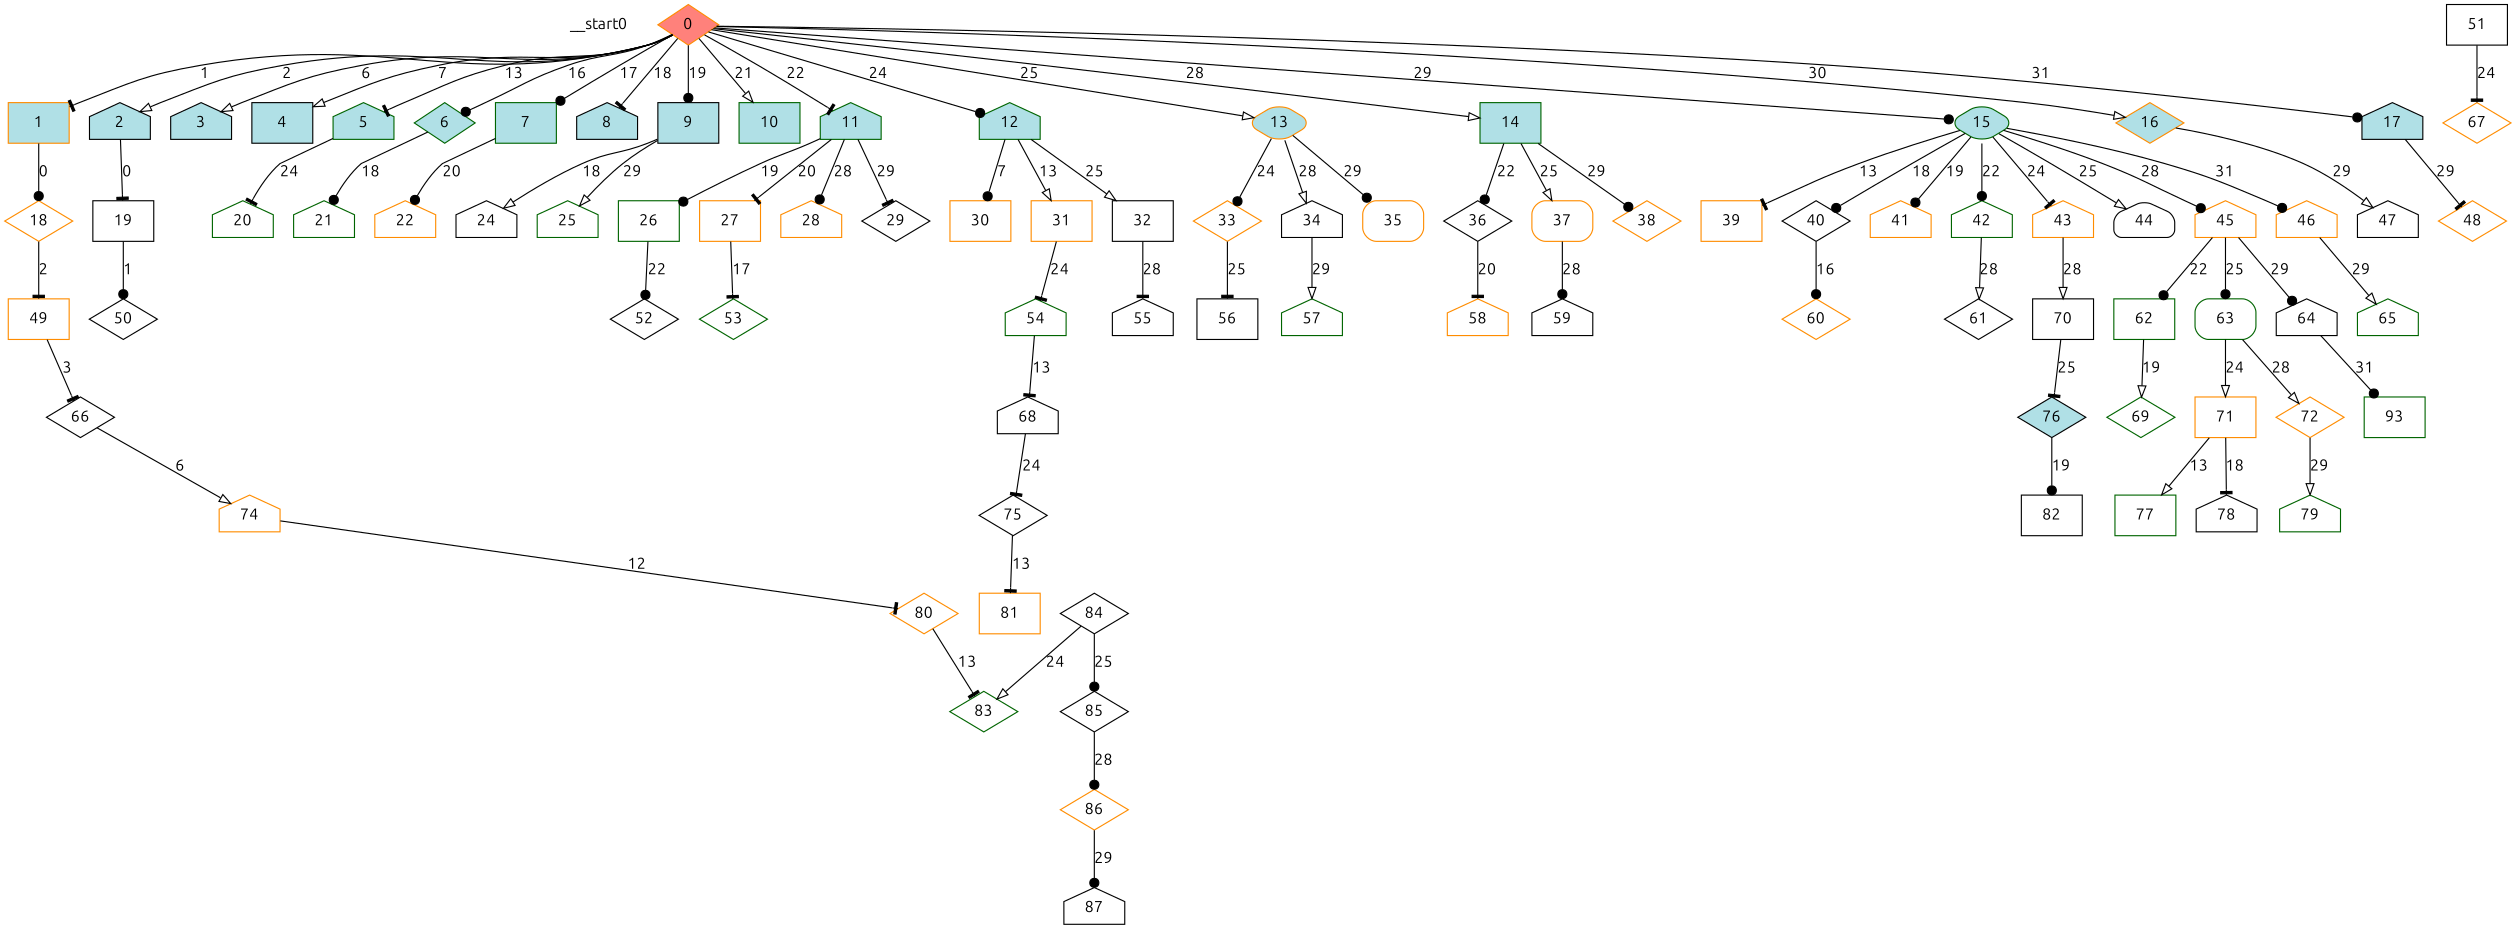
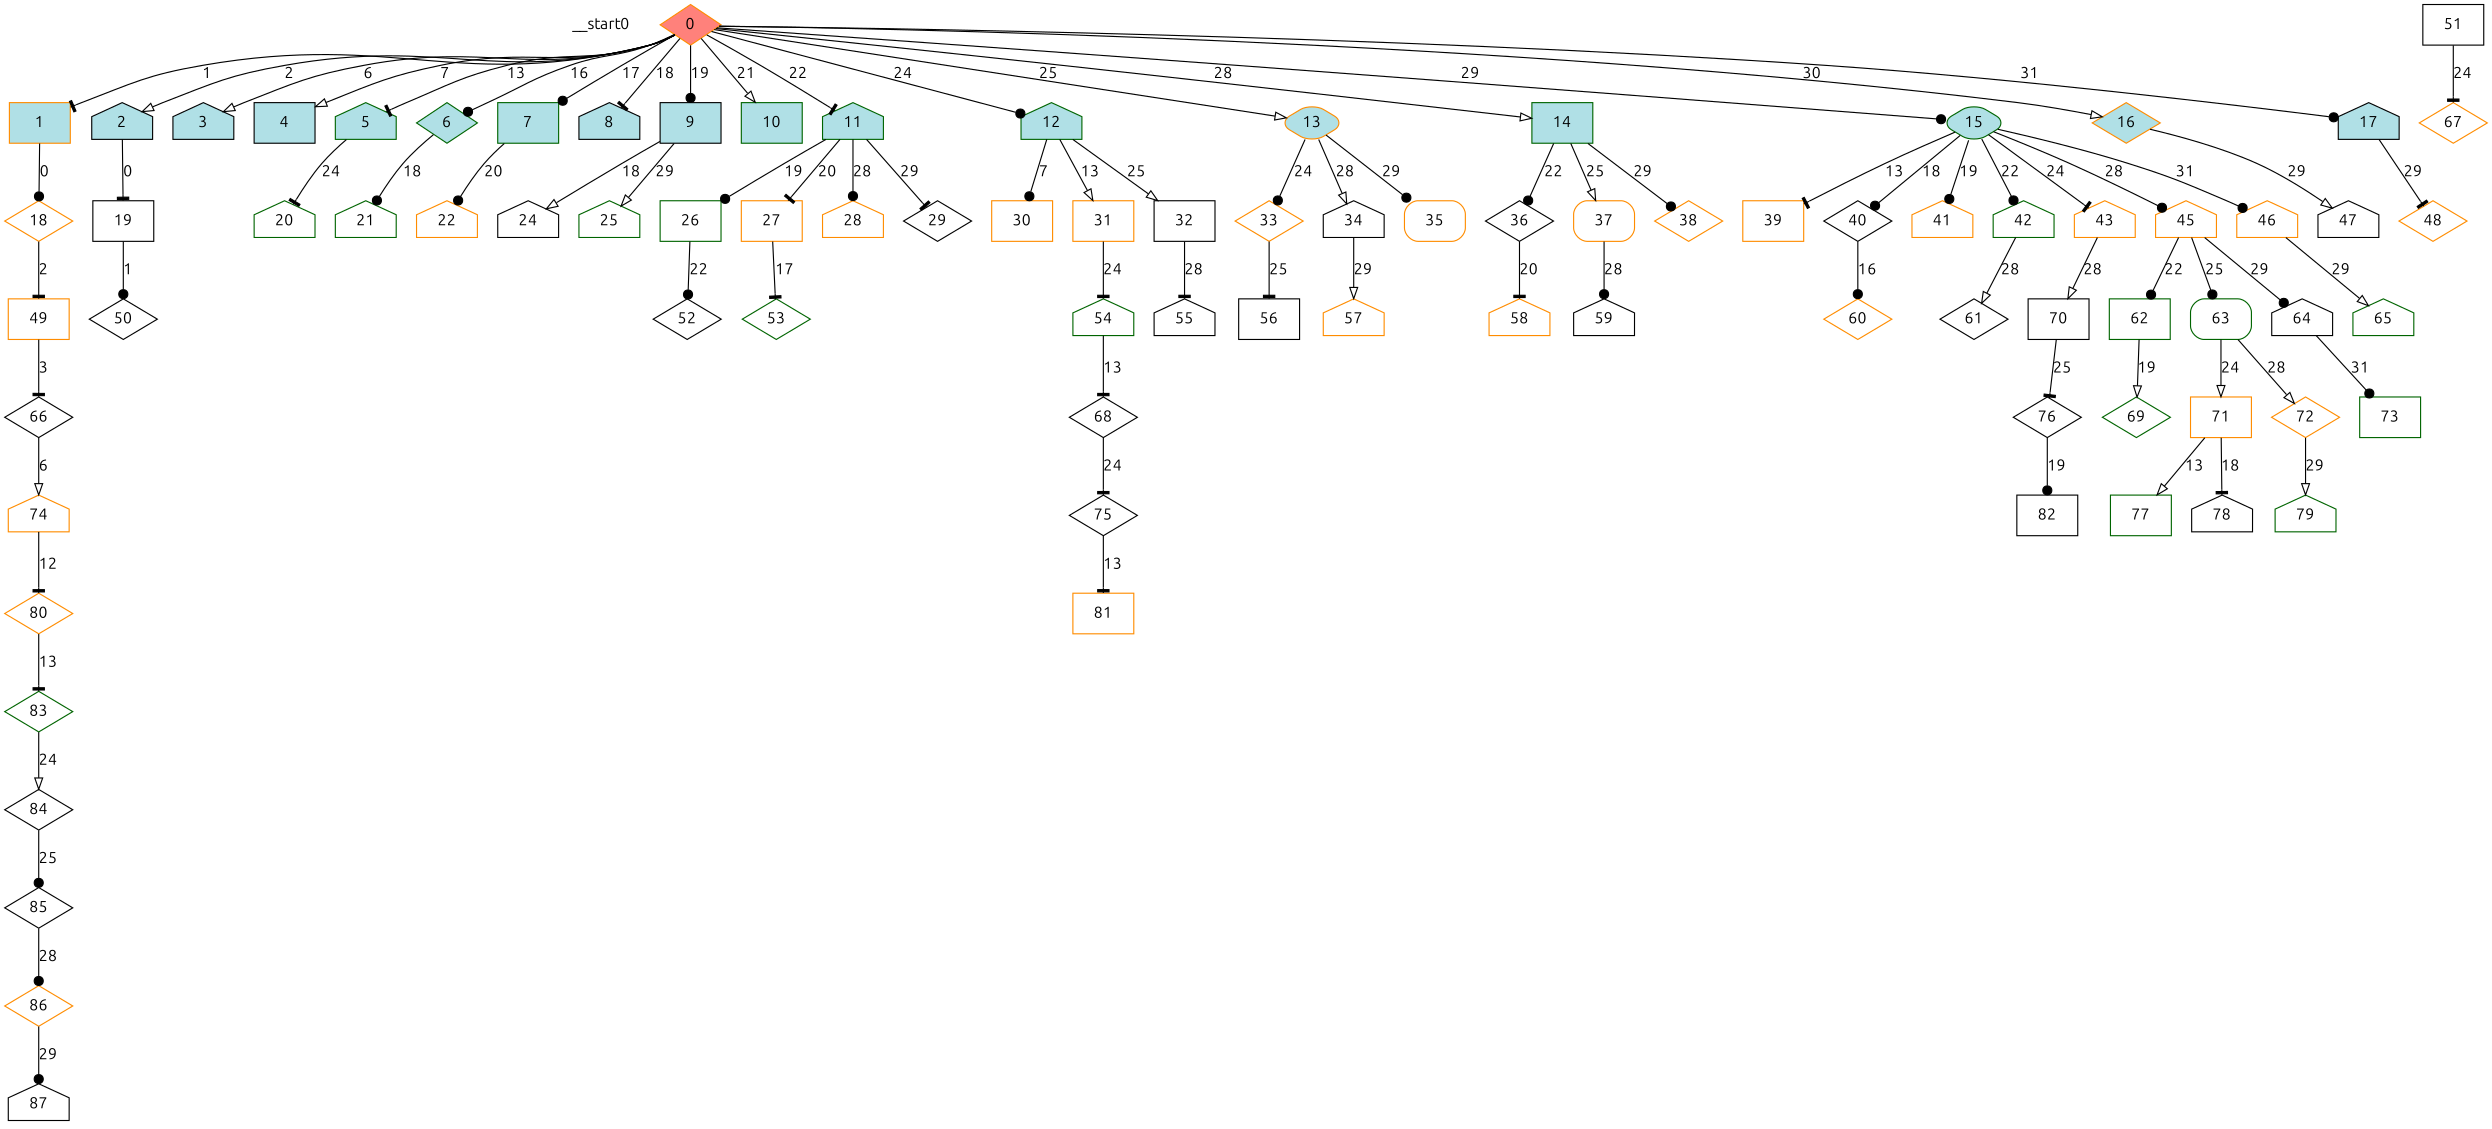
(2144, 221) -> none
(1312, 319) -> (1354, 319)
(1028, 417) -> (1103, 417)
(2052, 417) -> (2047, 417)
(2395, 417) -> (2390, 417)
(1043, 659) -> (39, 755)
